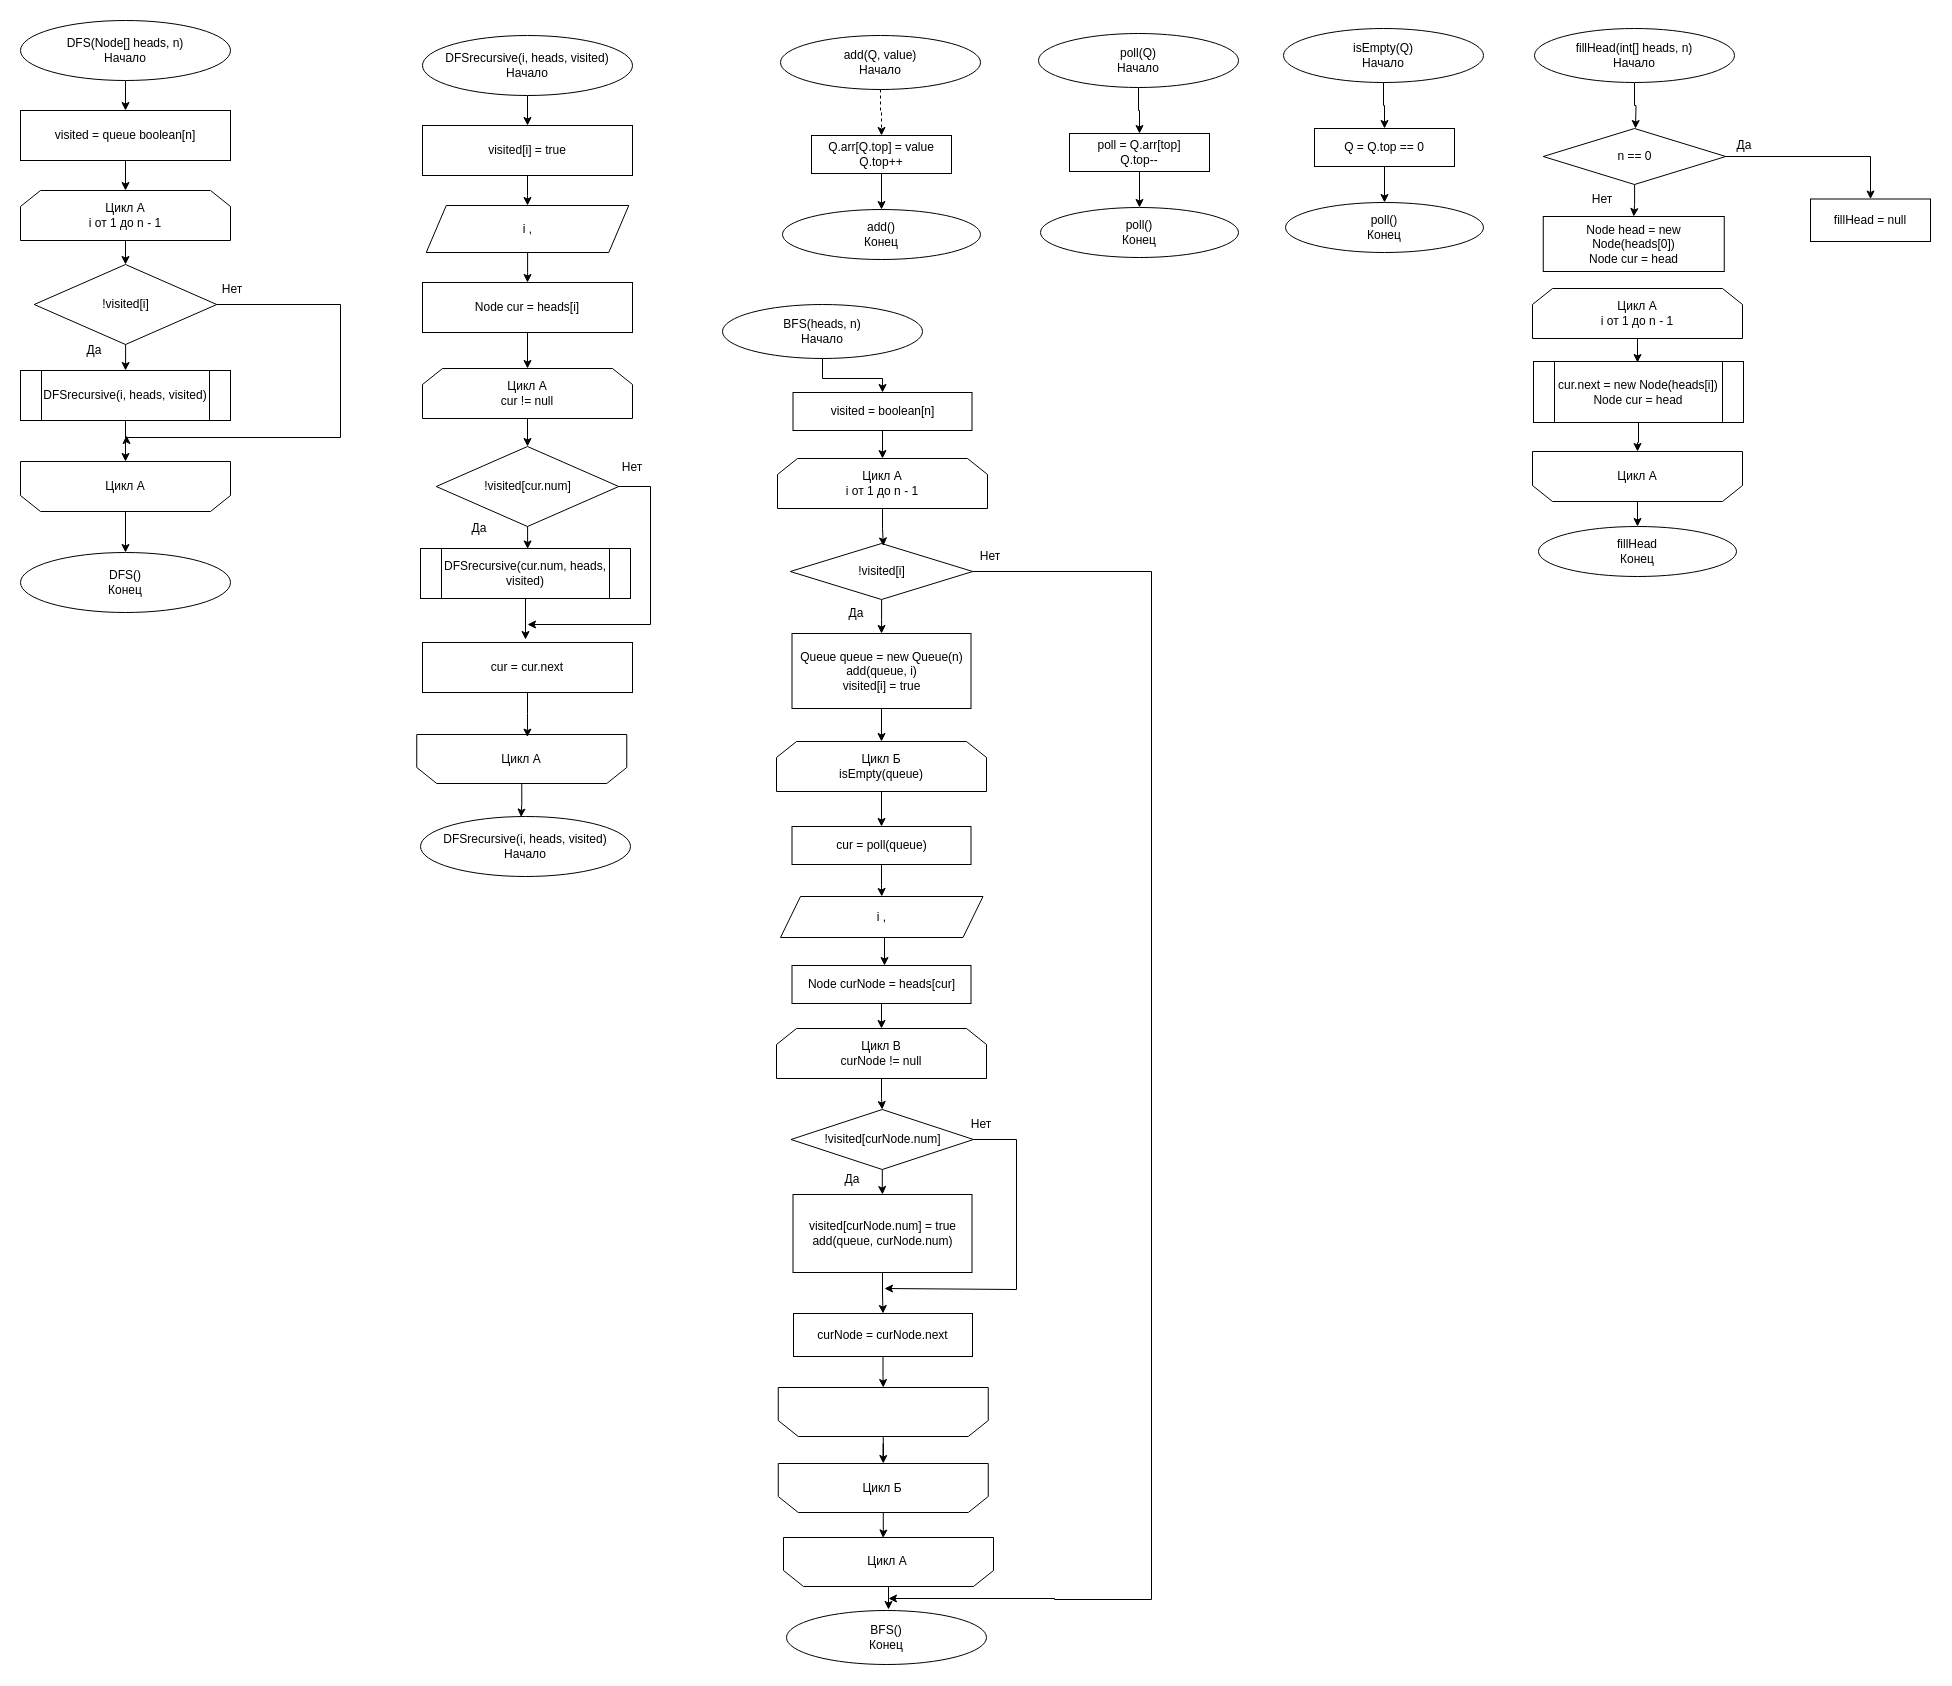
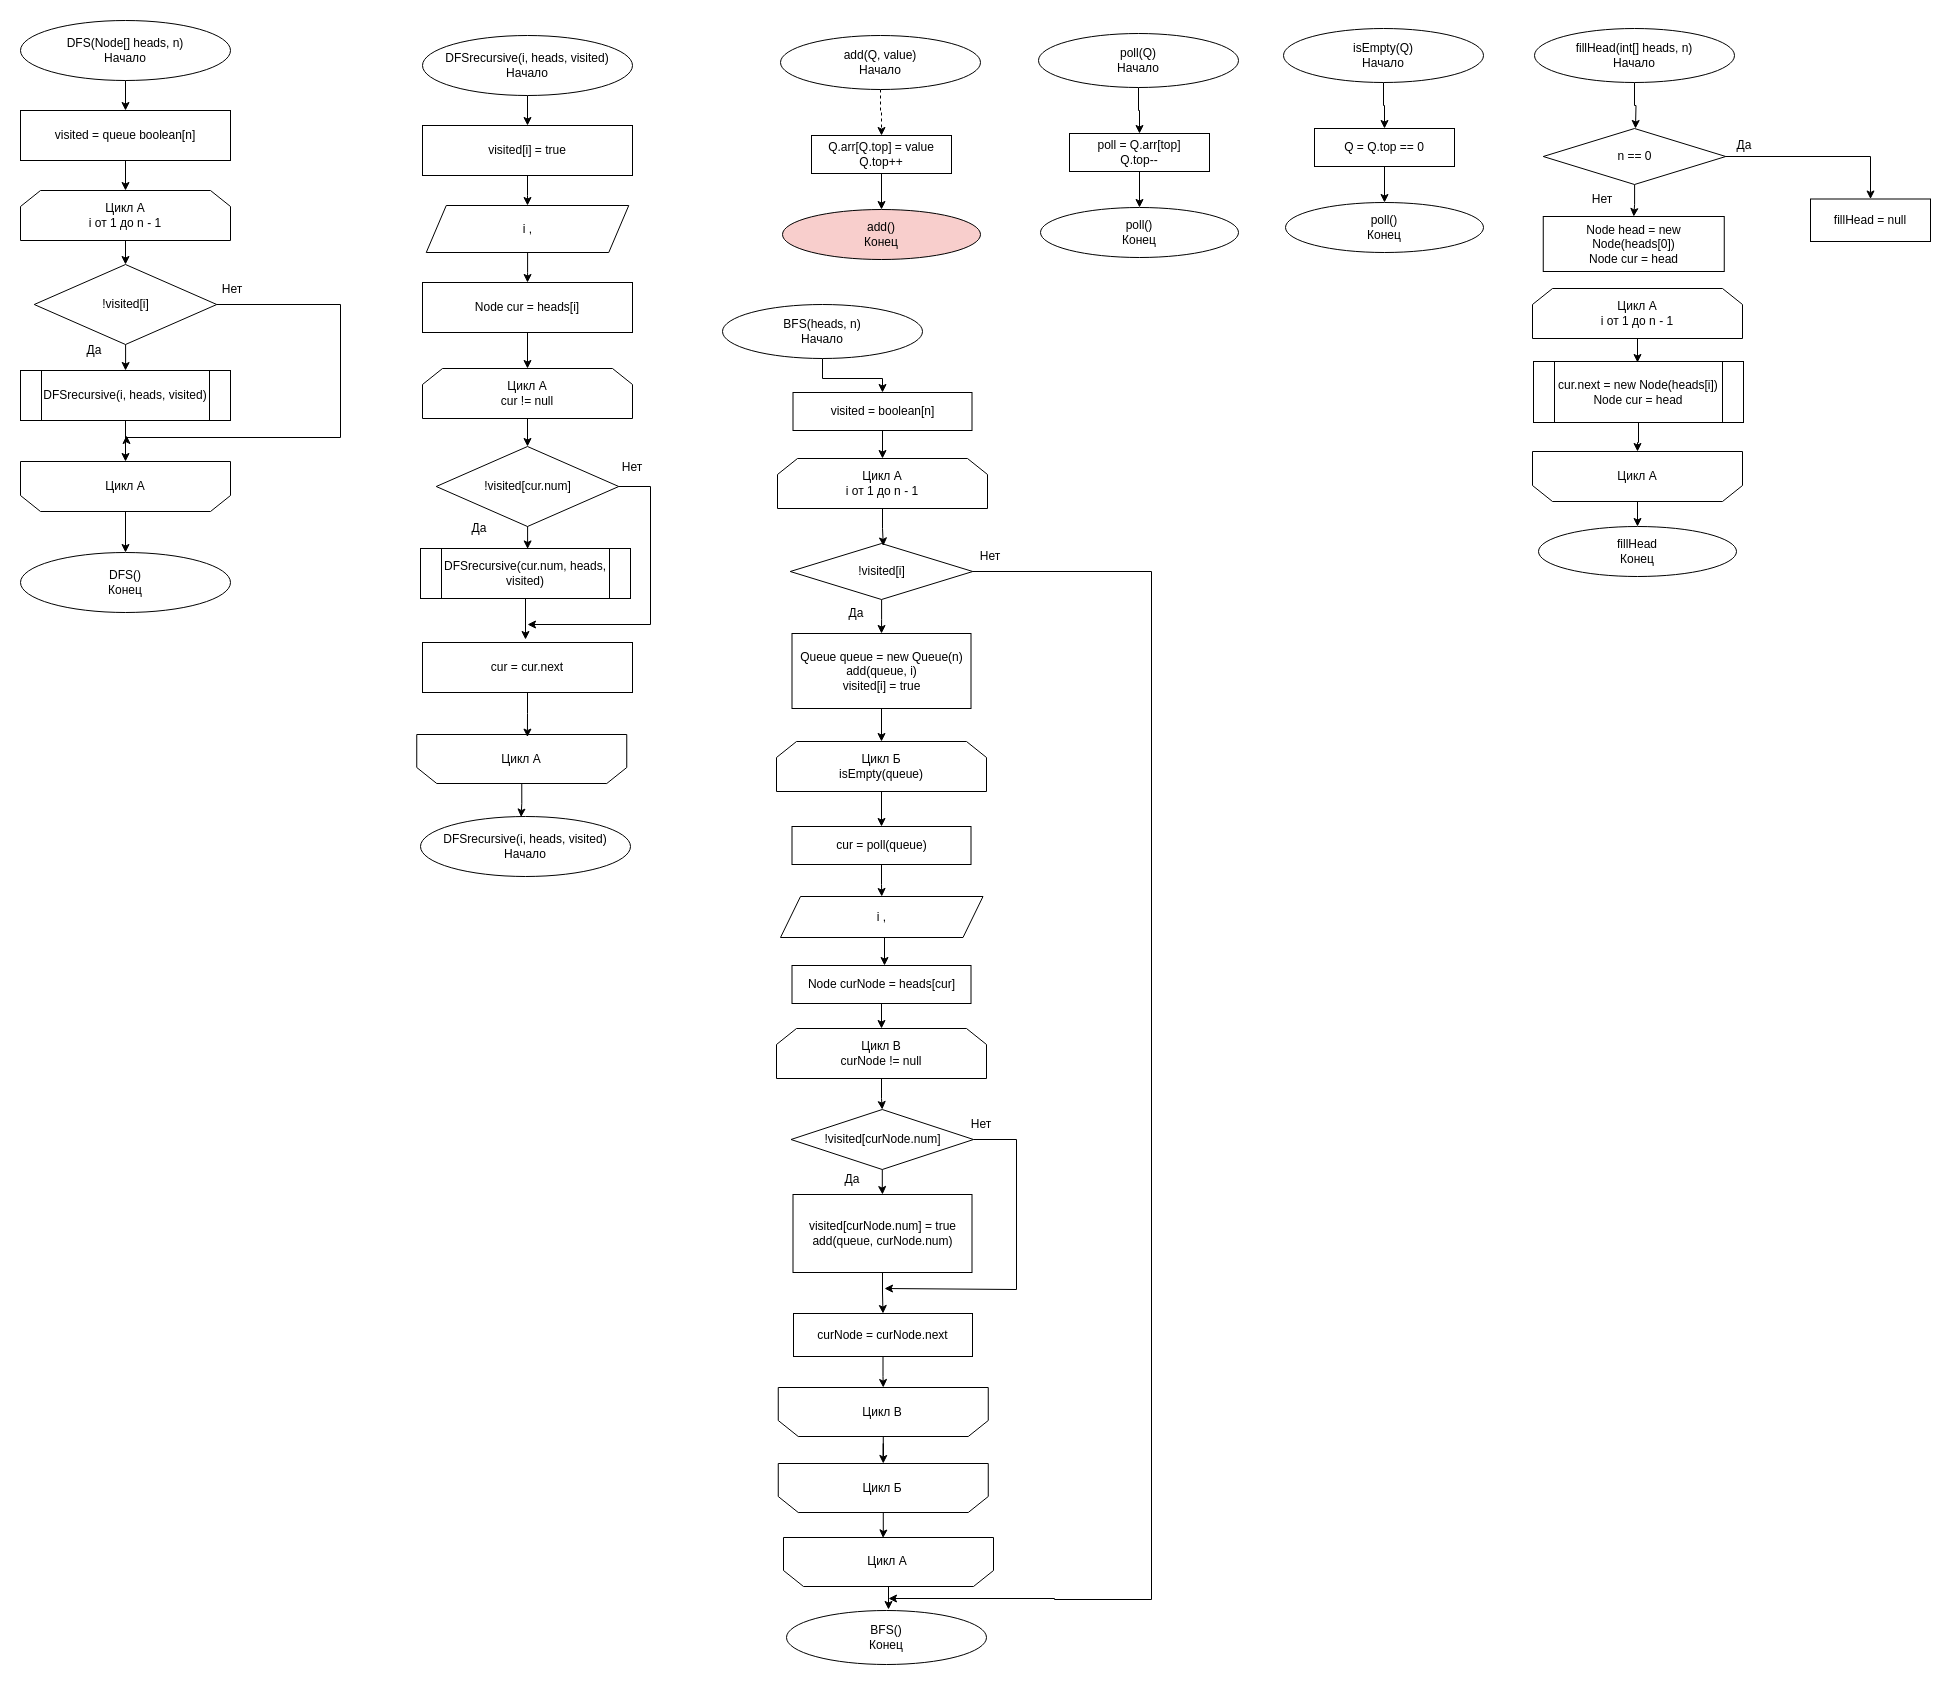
(882, 235) -> (882, 235)
none -> (882, 1412)
